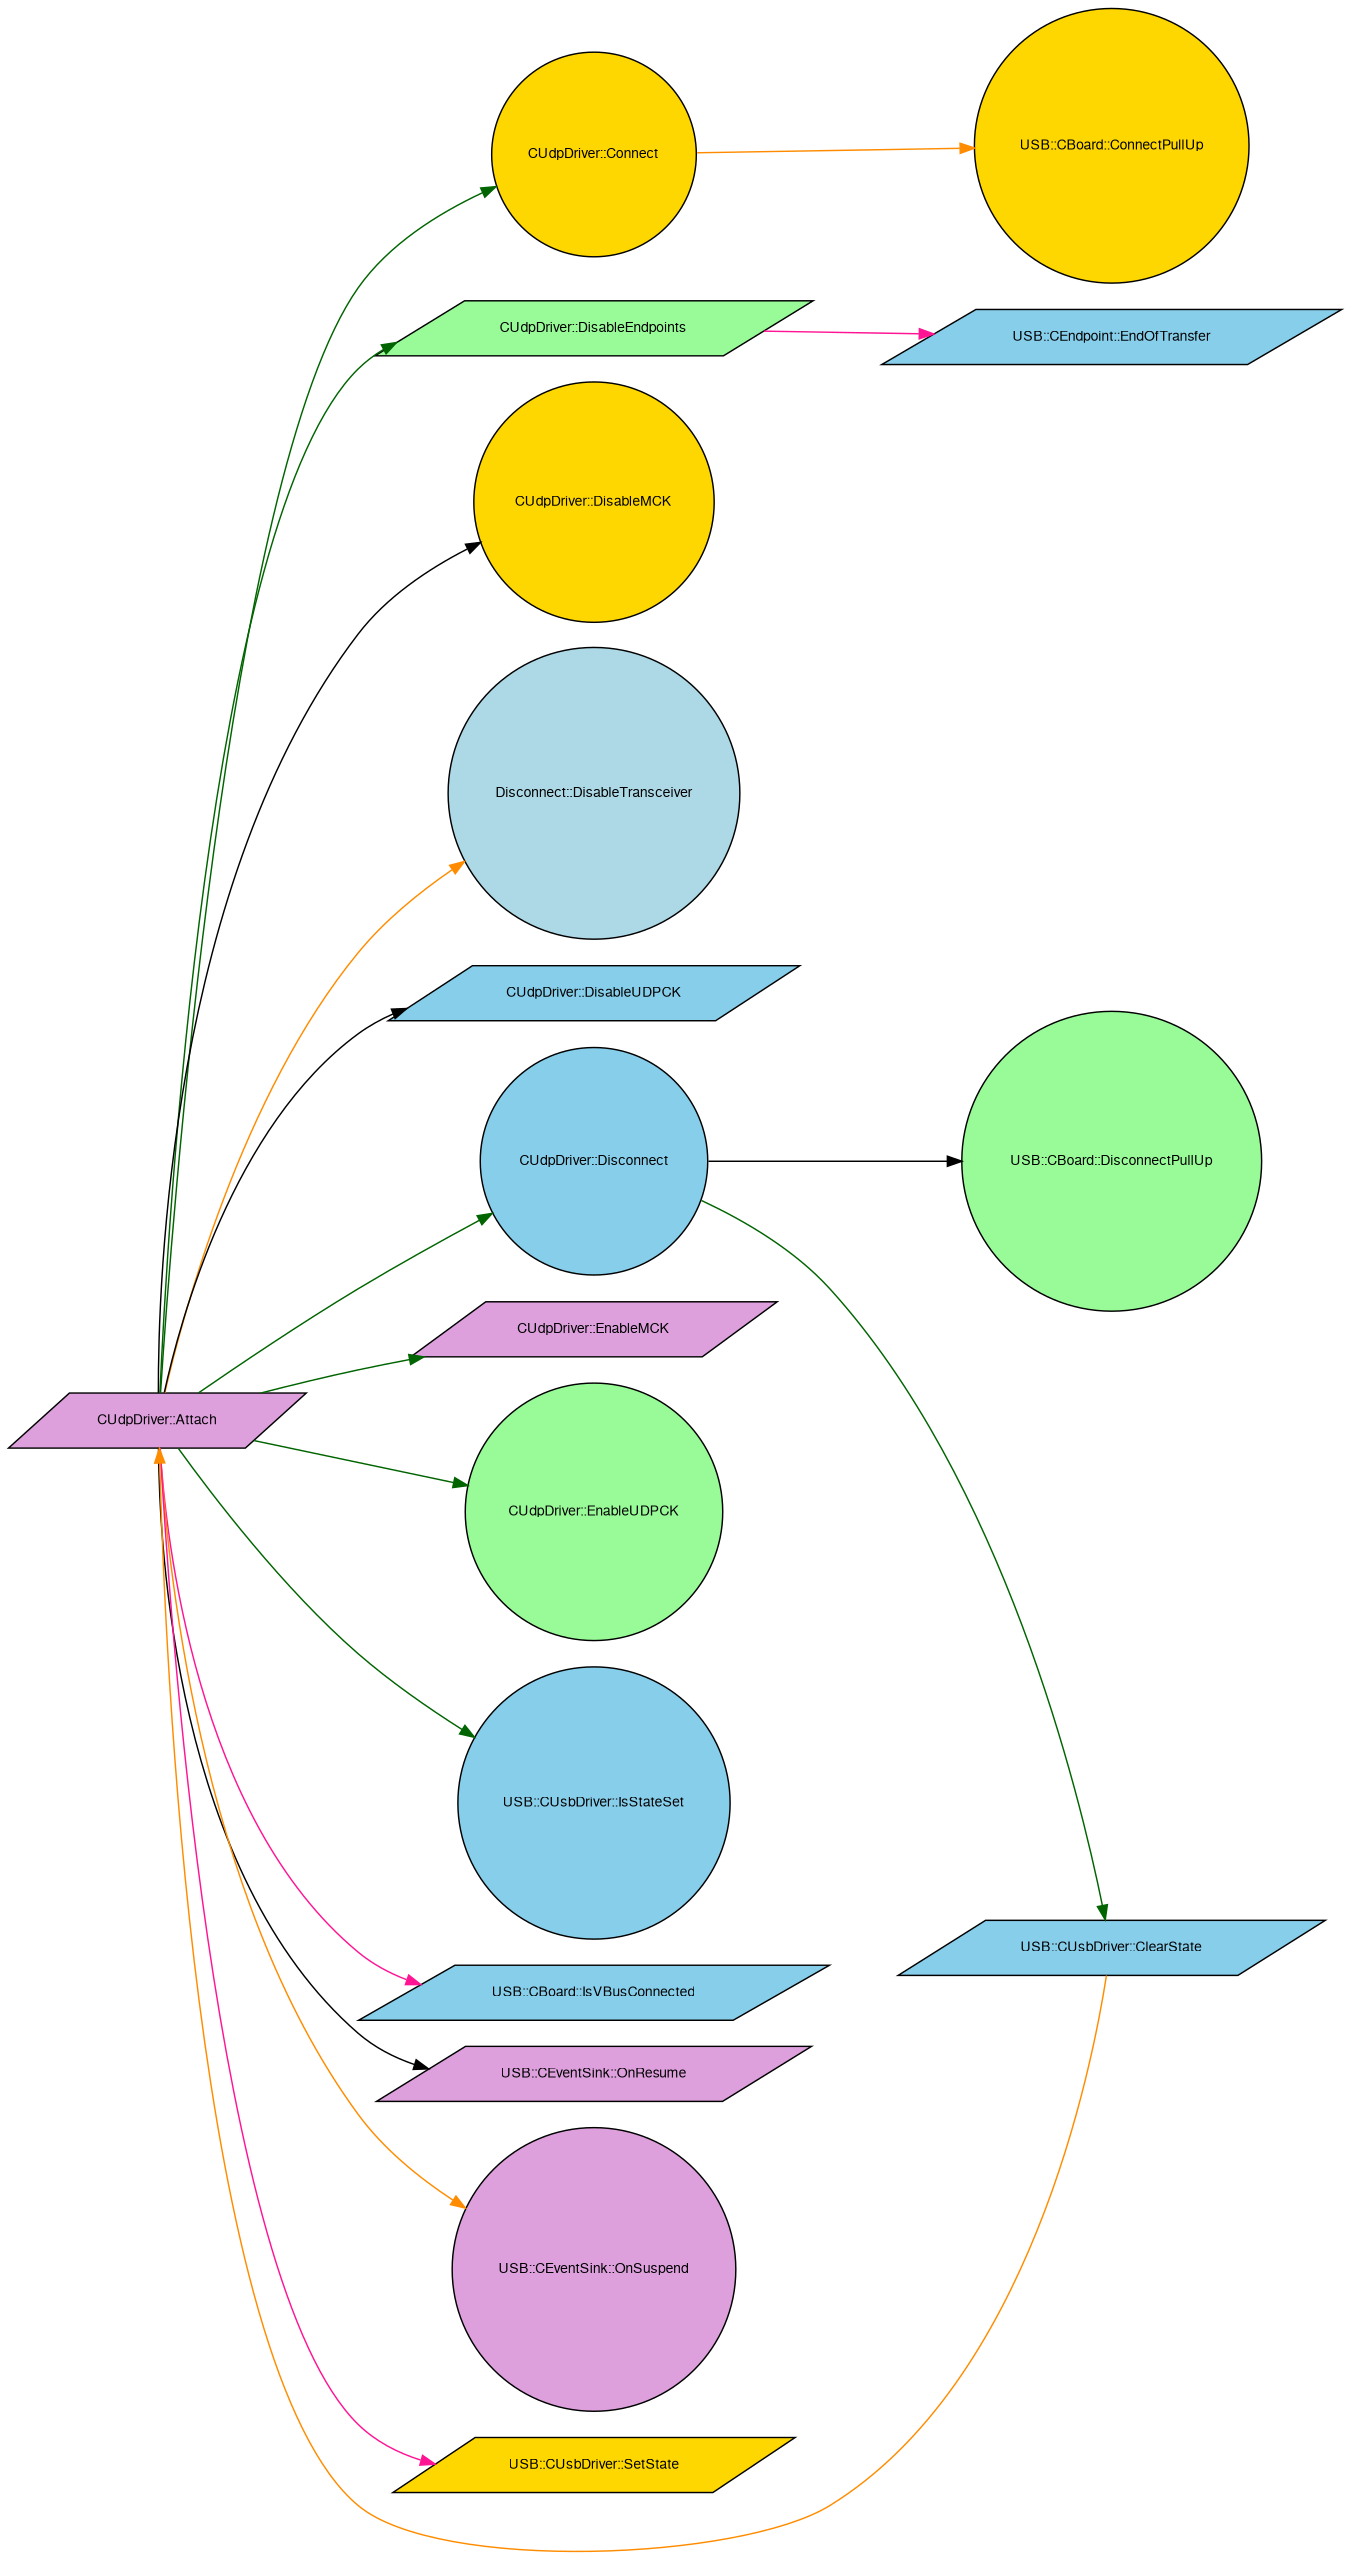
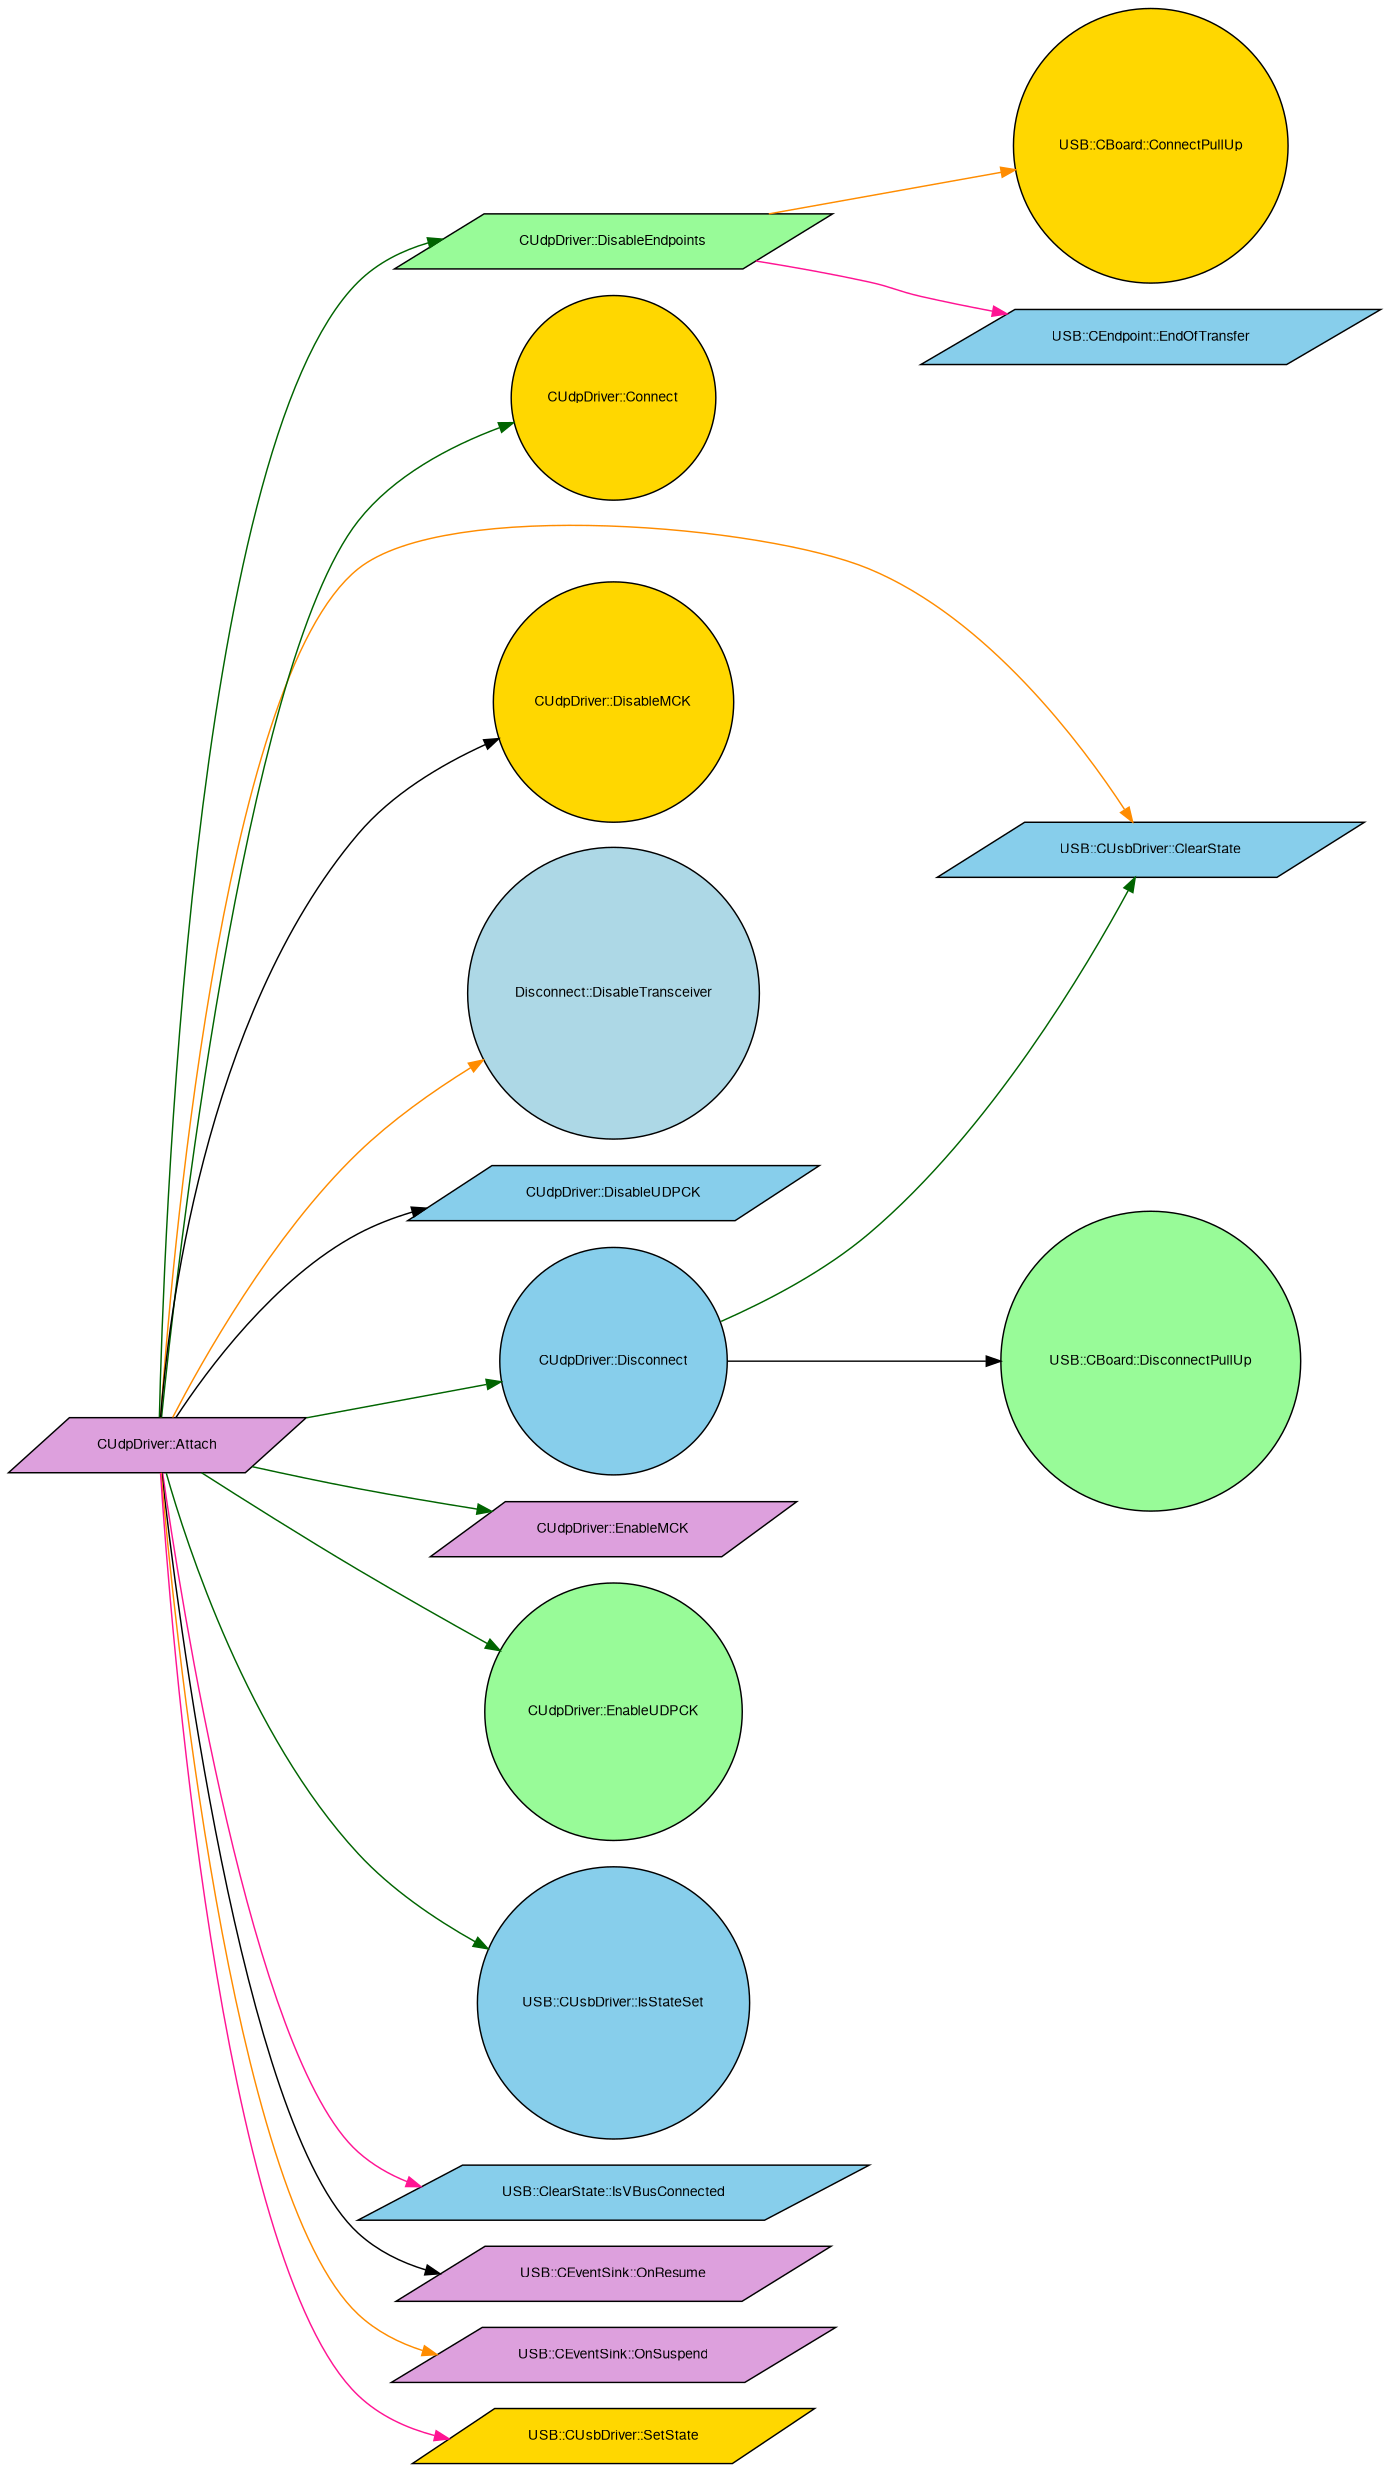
(828, 151) -> (885, 193)
(594, 1993) -> (614, 2193)
(594, 2269) -> (614, 2355)
(369, 2511) -> (357, 570)
